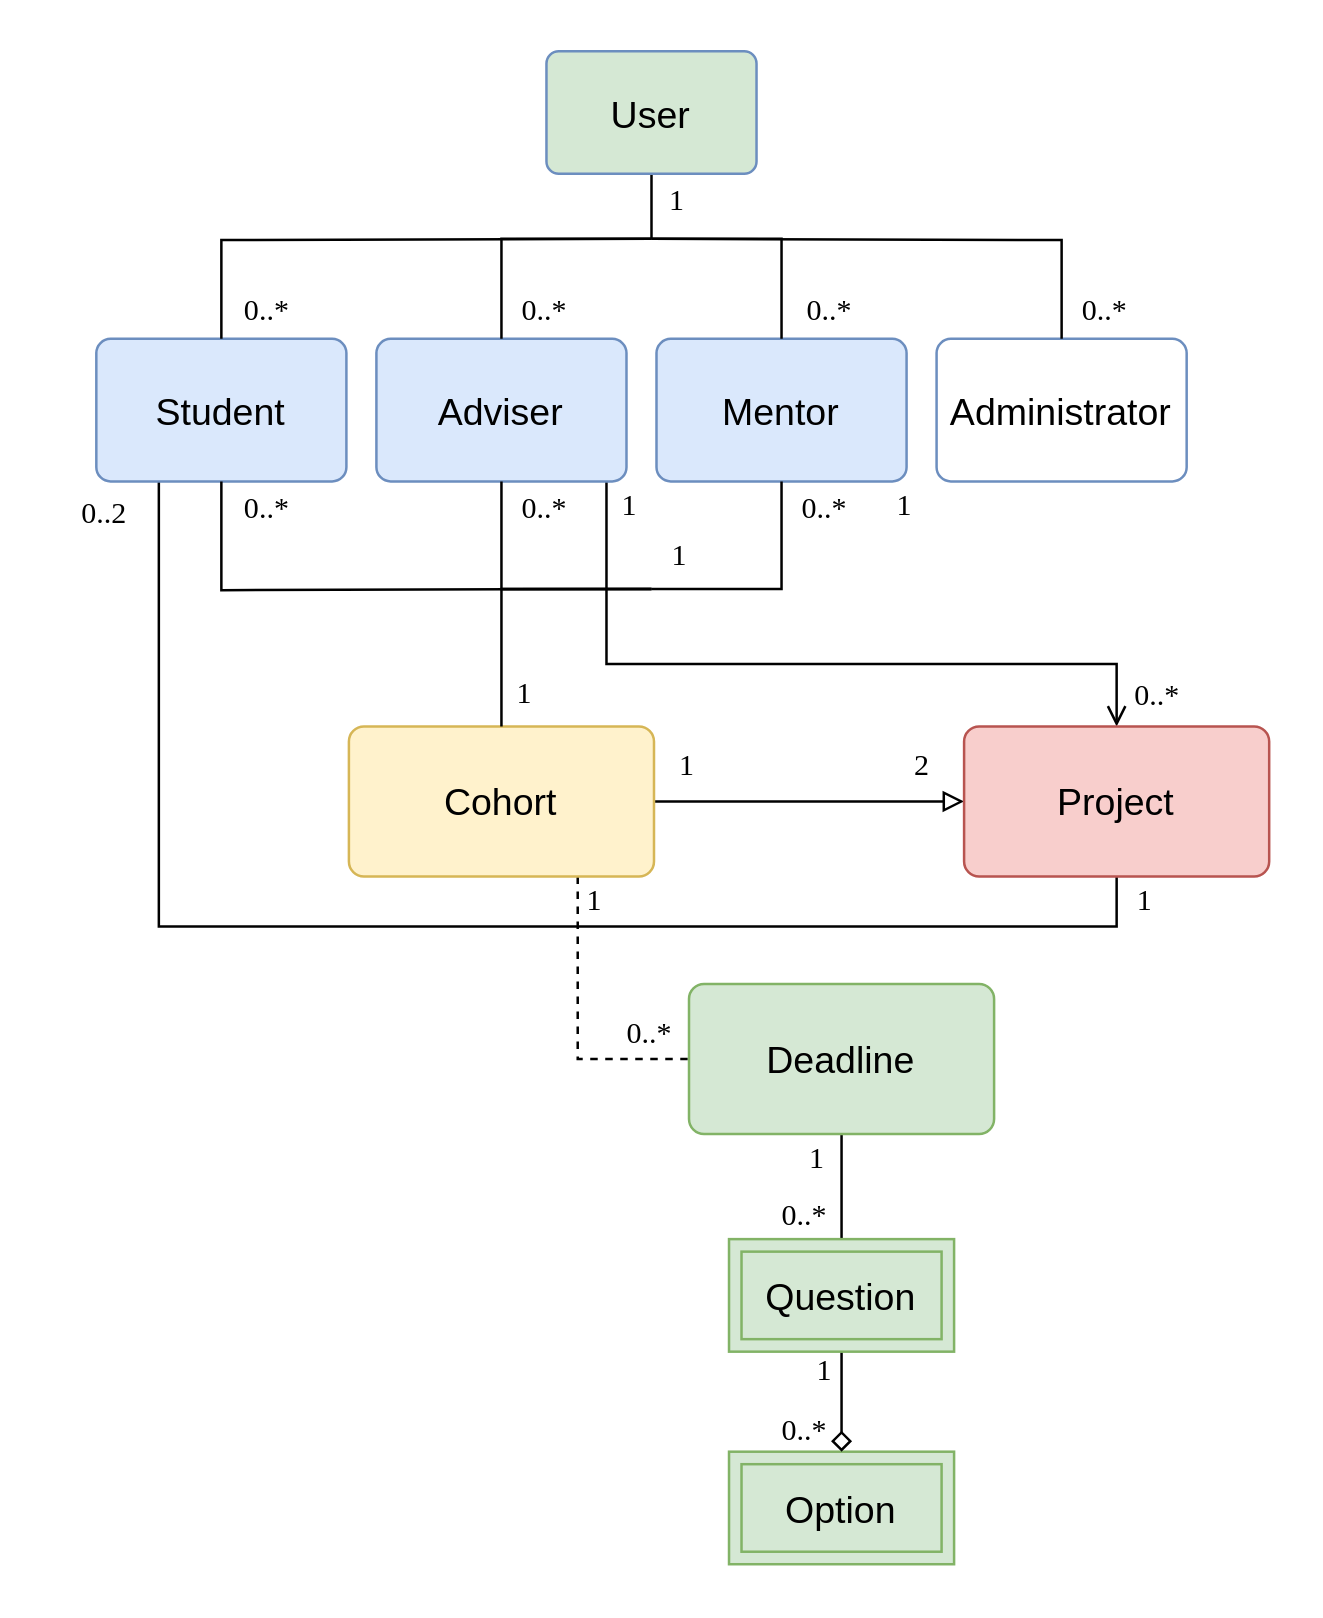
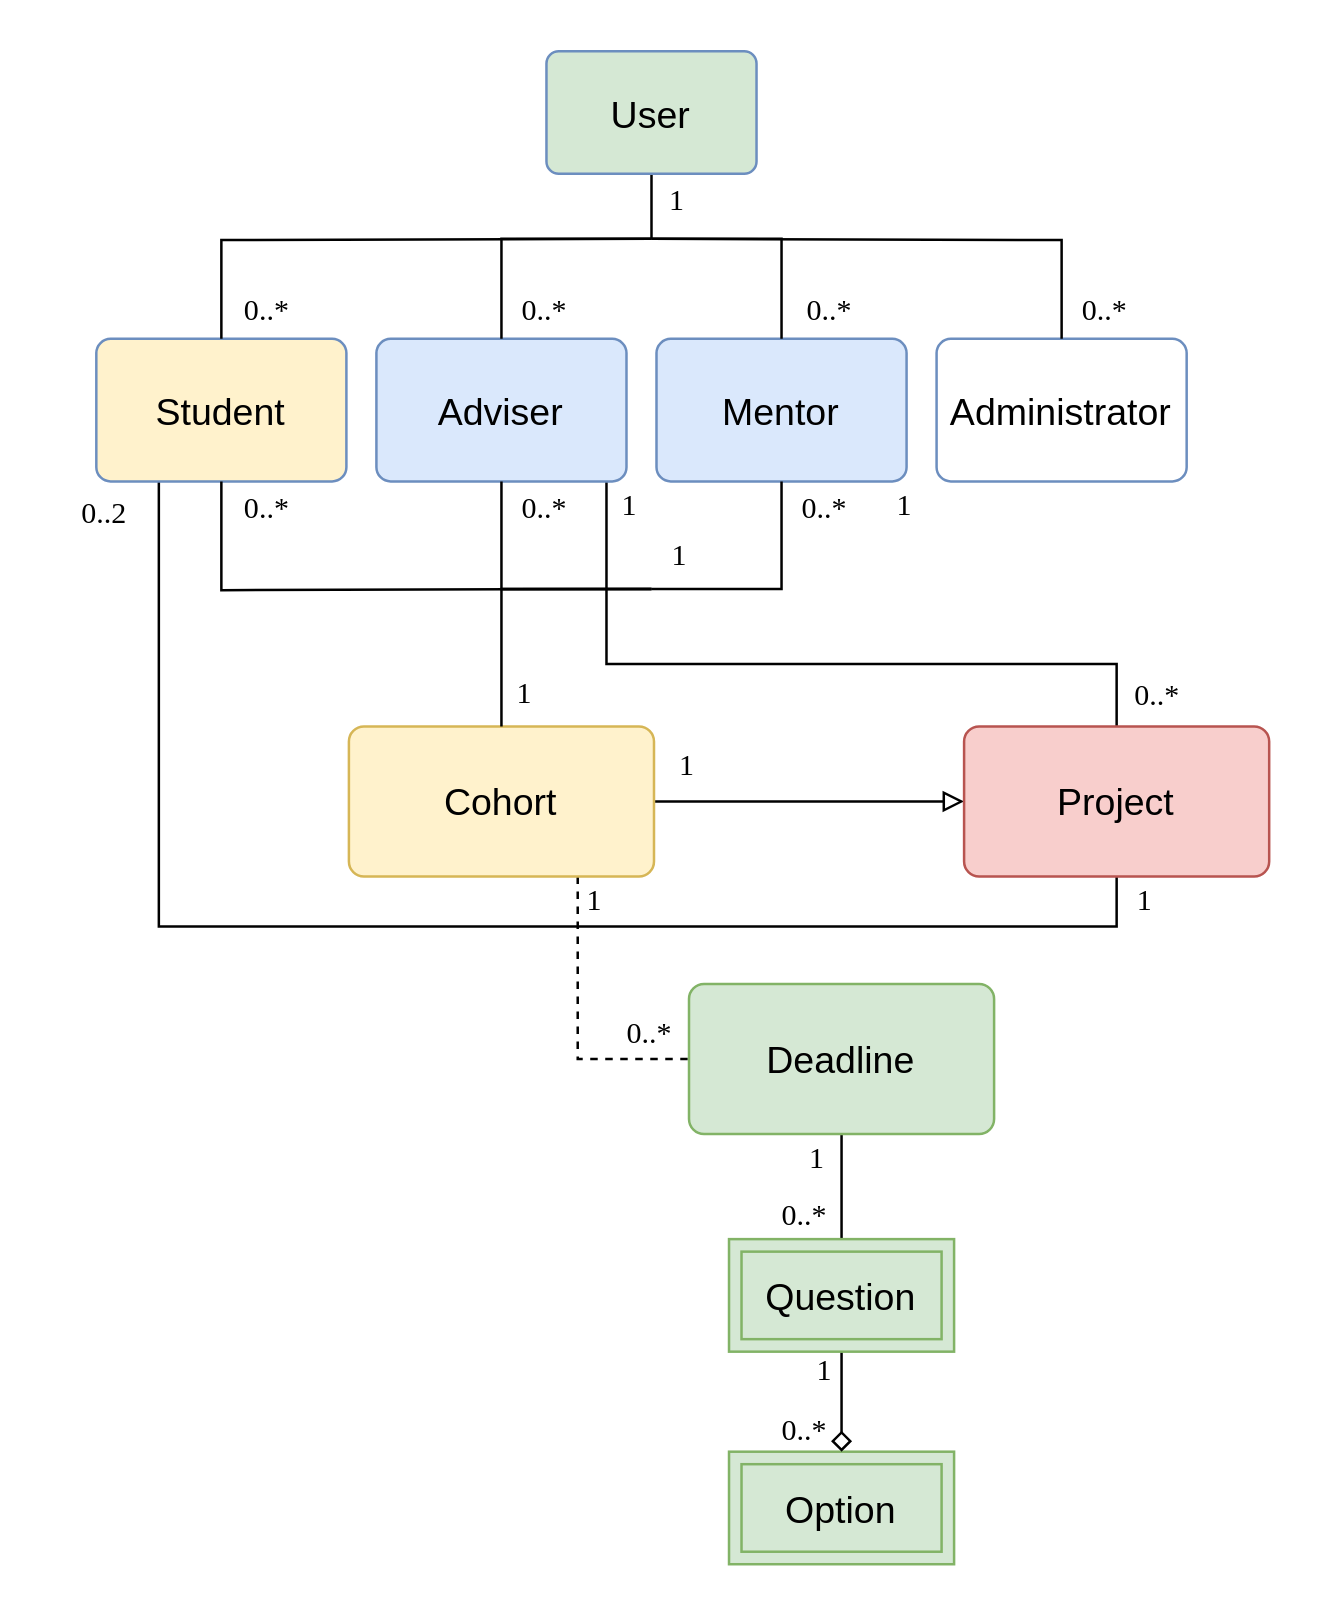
(221, 410) -> (221, 410)
(1116, 717) -> (1116, 719)
(921, 766) -> none
